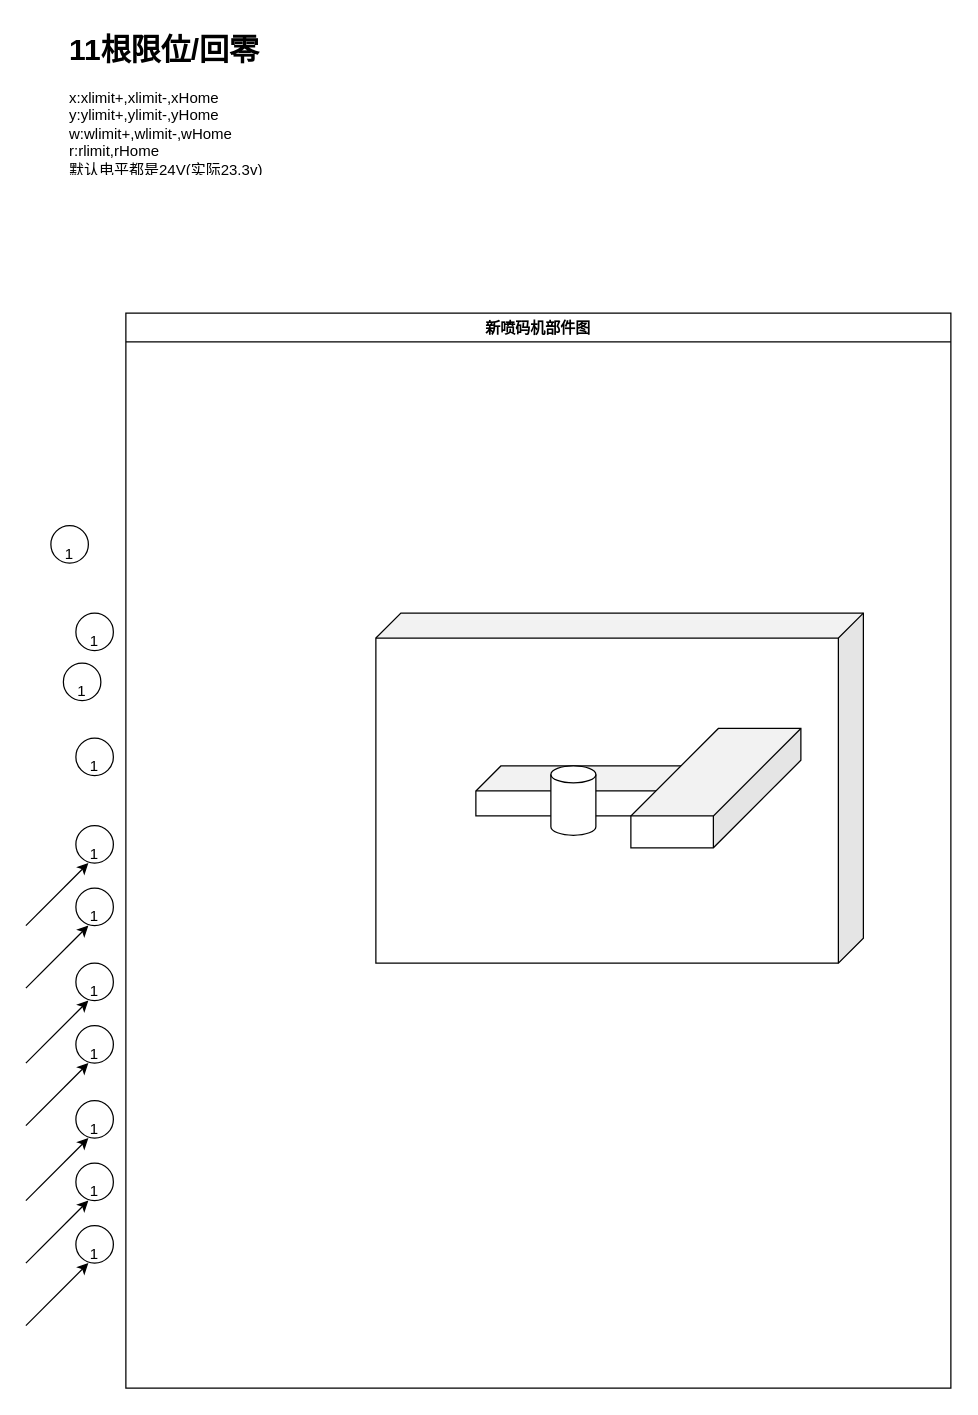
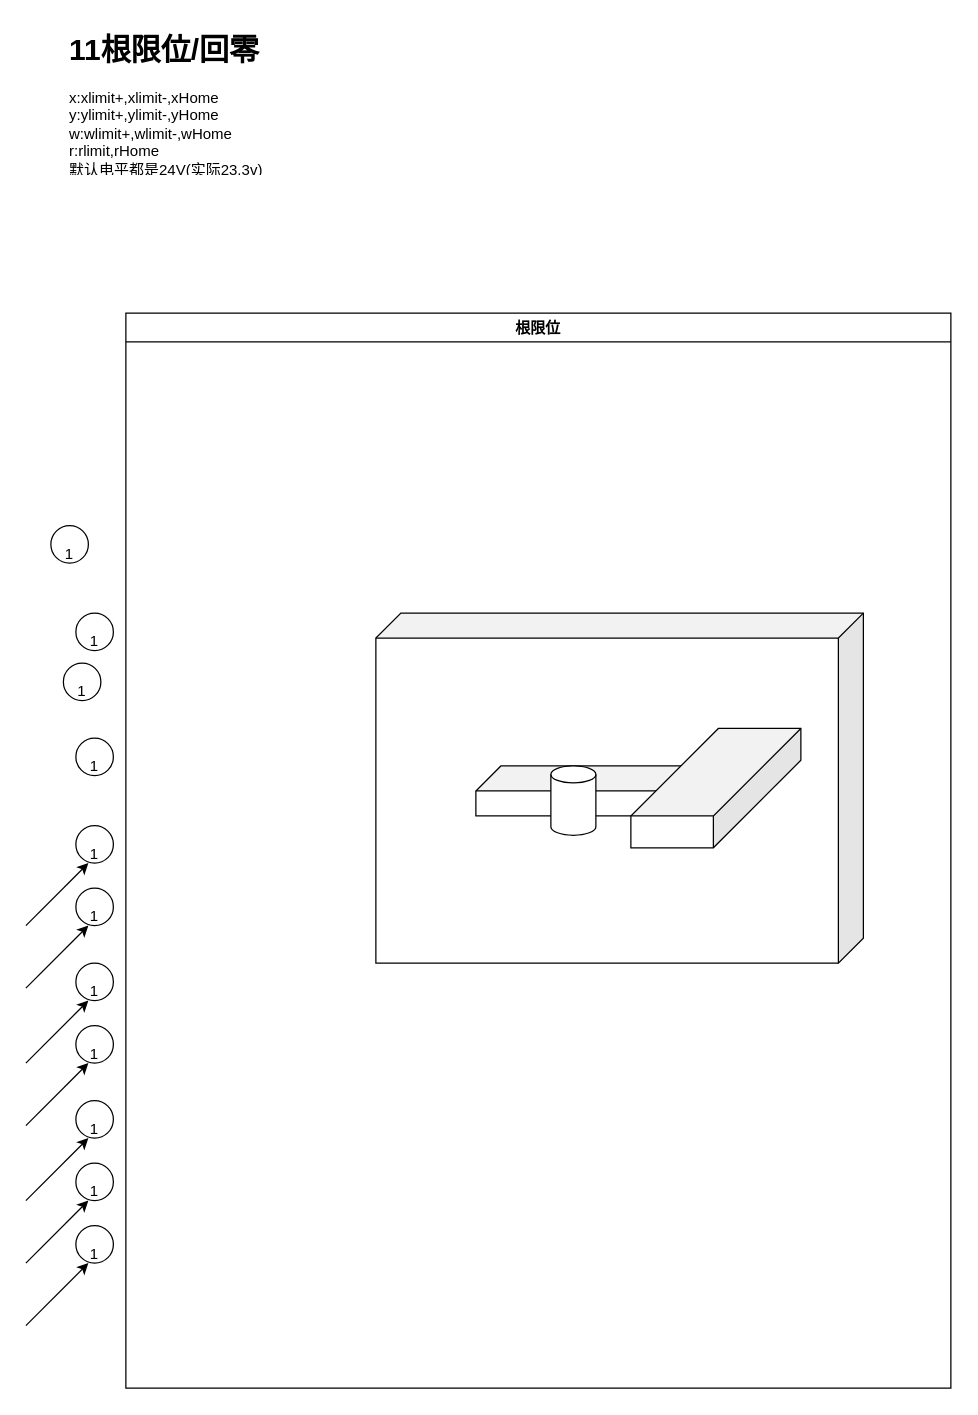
(538, 328) -> (538, 328)
